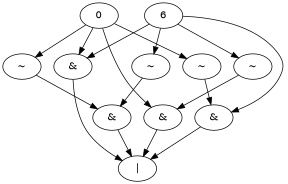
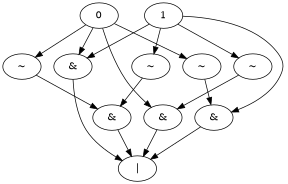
(164, 16) -> (164, 16)
